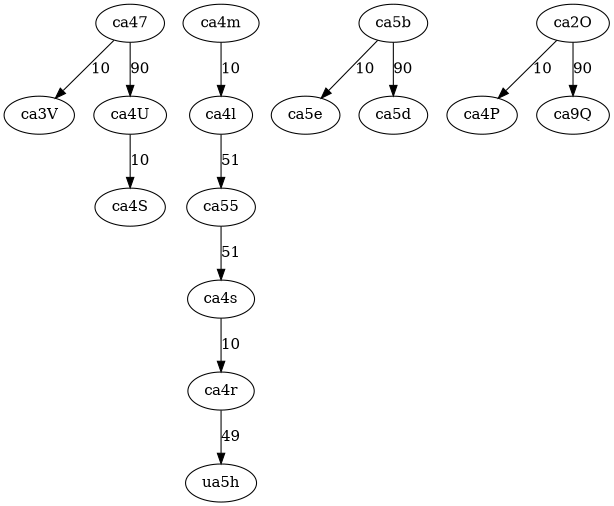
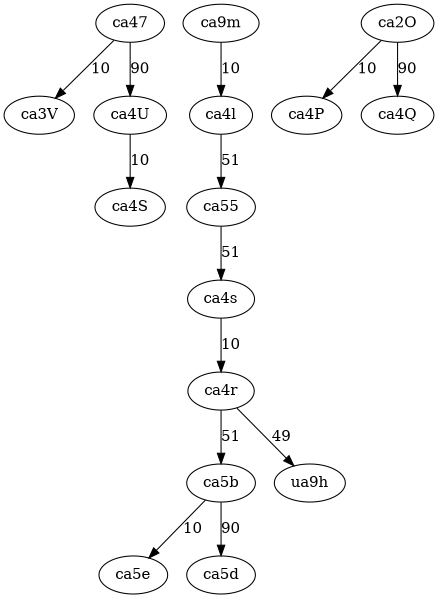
(221, 23) -> (221, 23)
(573, 115) -> (398, 115)
none -> (221, 432)
(221, 483) -> (310, 483)
